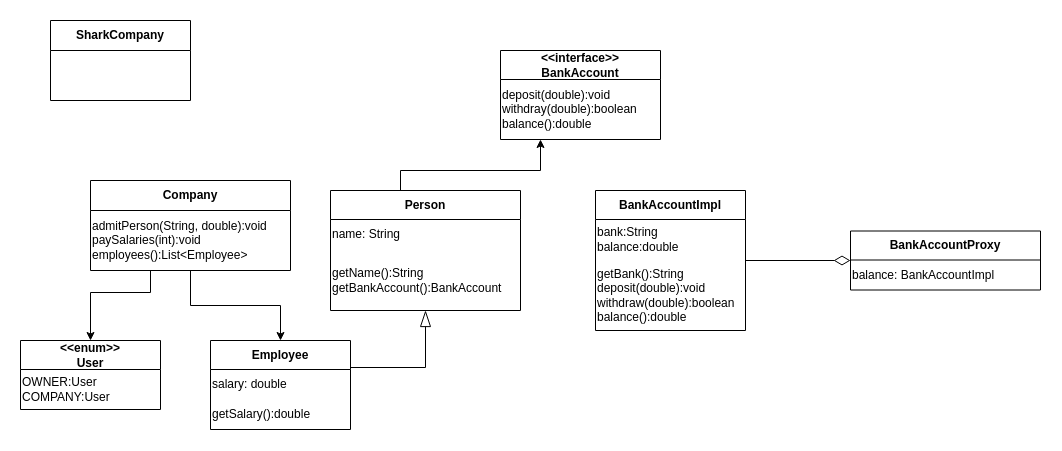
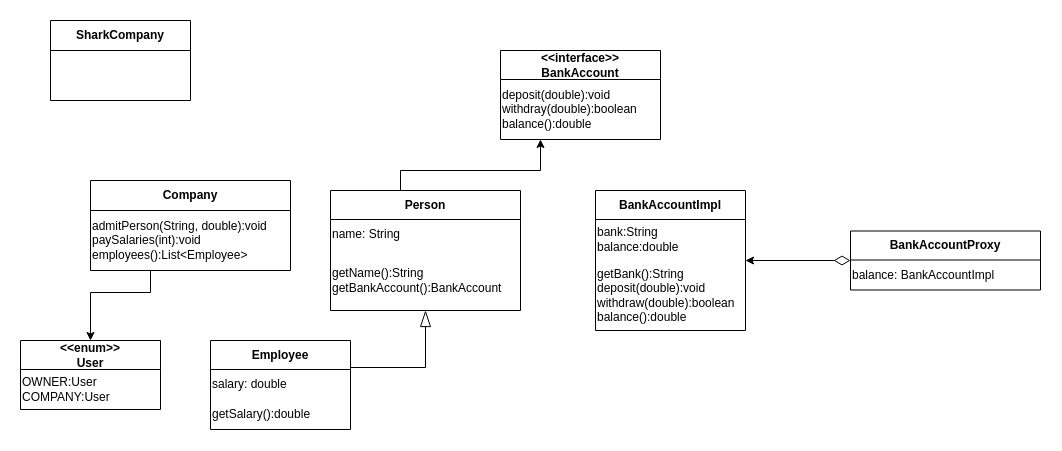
(751, 261) -> (753, 261)
(233, 306) -> none
